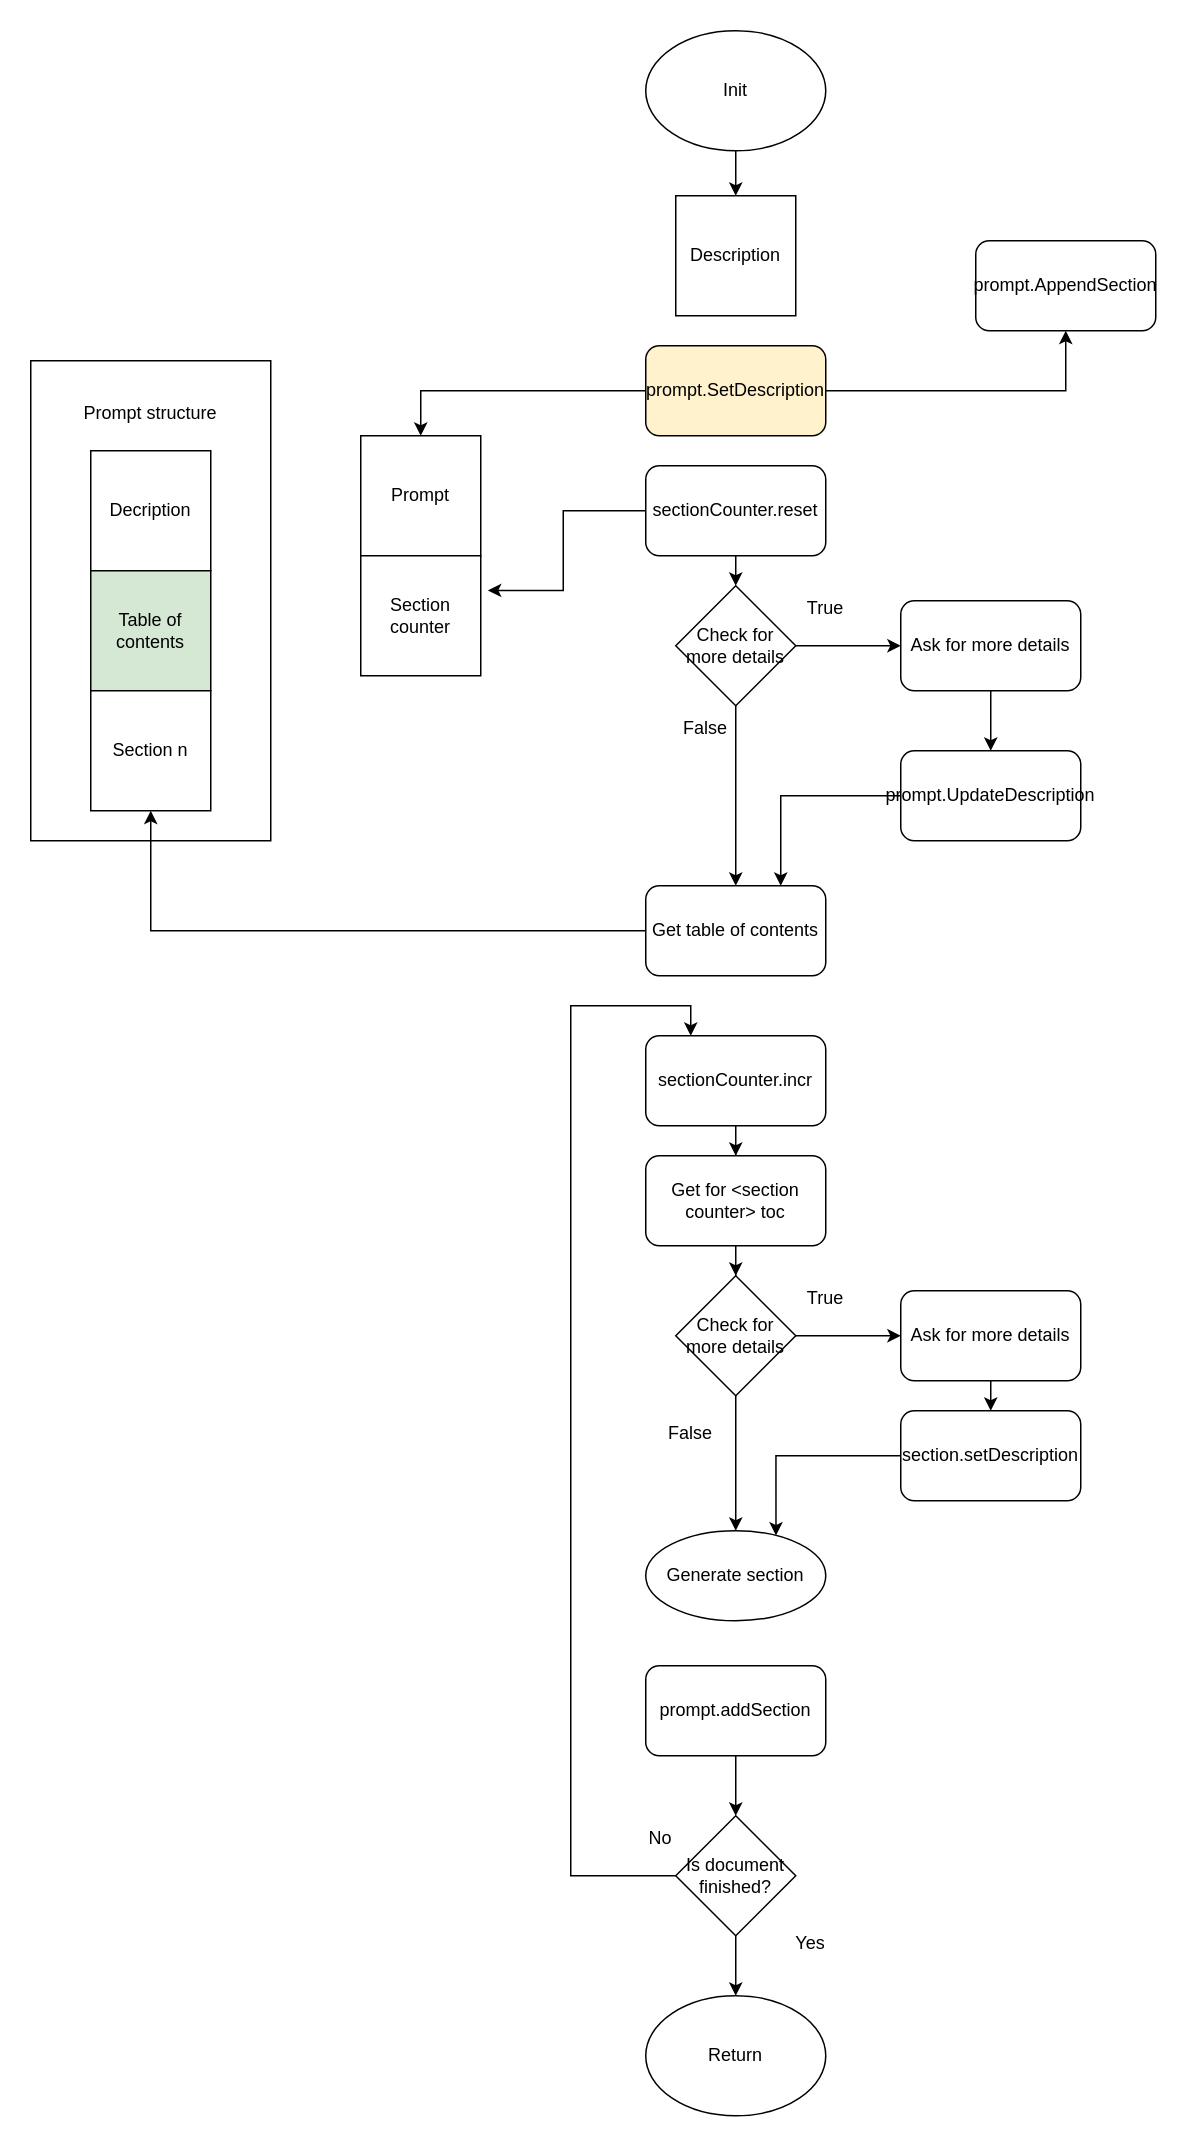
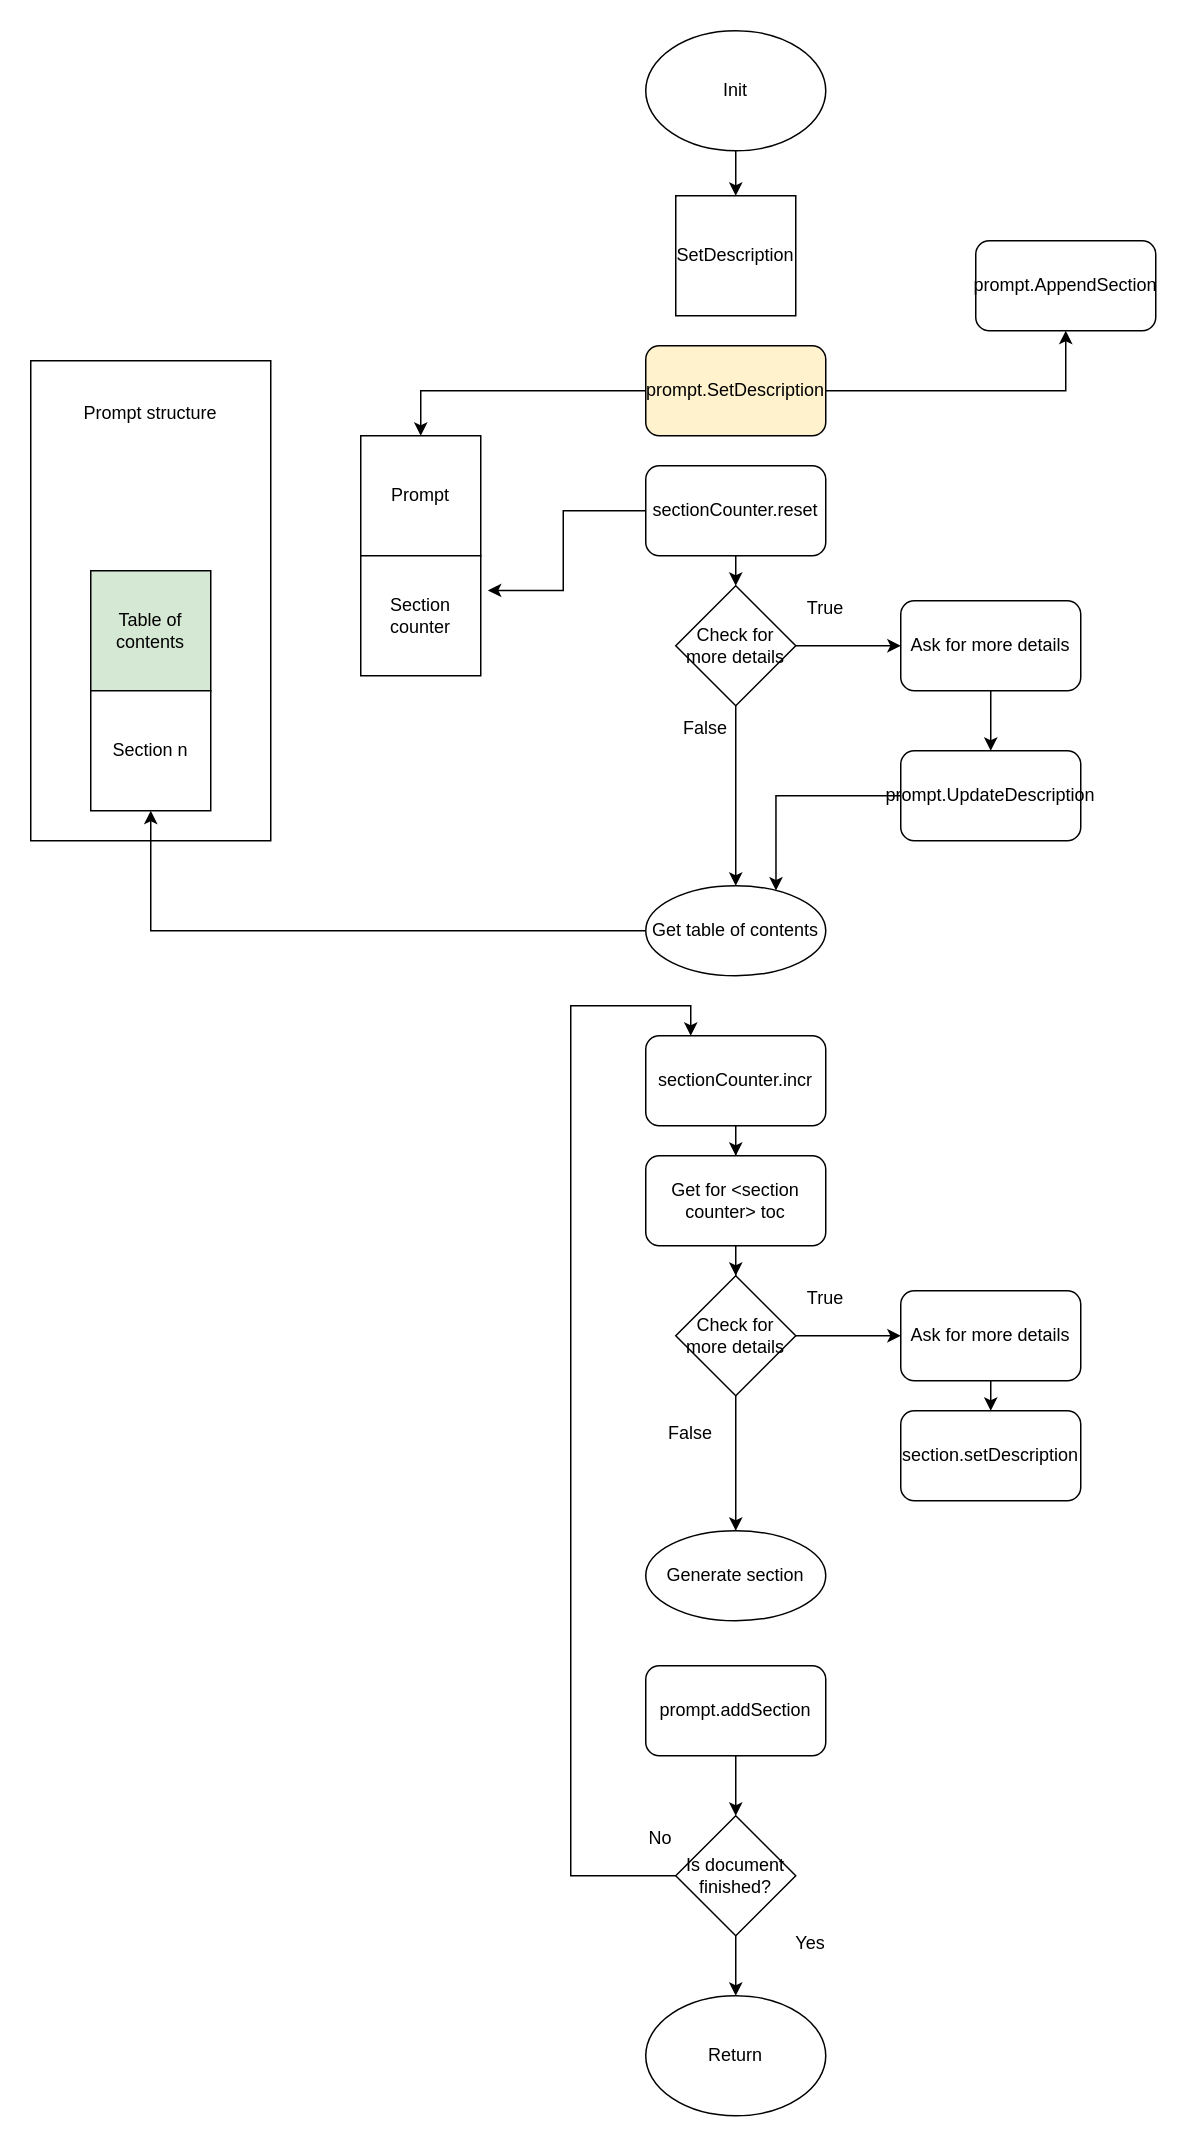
(736, 256) -> (736, 256)
(151, 511) -> none
(736, 931) -> (736, 931)
(803, 1456) -> none
